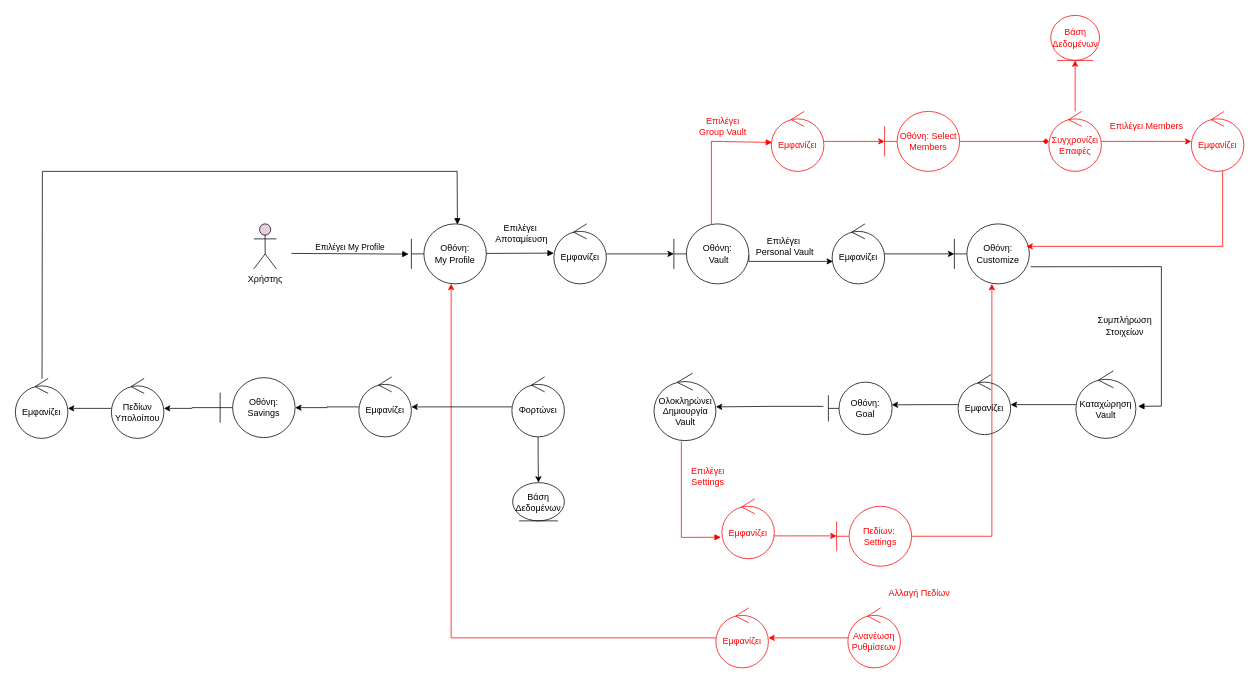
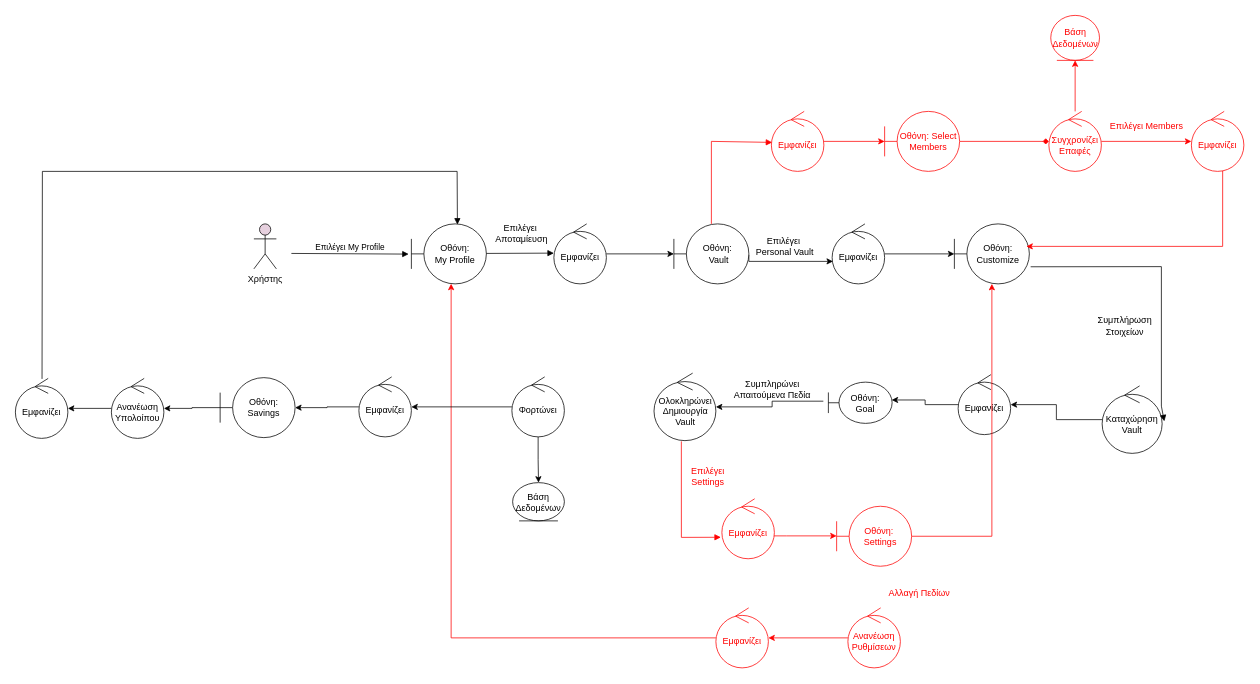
(723, 126) -> none
none -> (772, 390)
(1106, 405) -> (1132, 420)
(860, 408) -> (860, 403)
(138, 412) -> (138, 412)
(881, 537) -> (881, 537)
